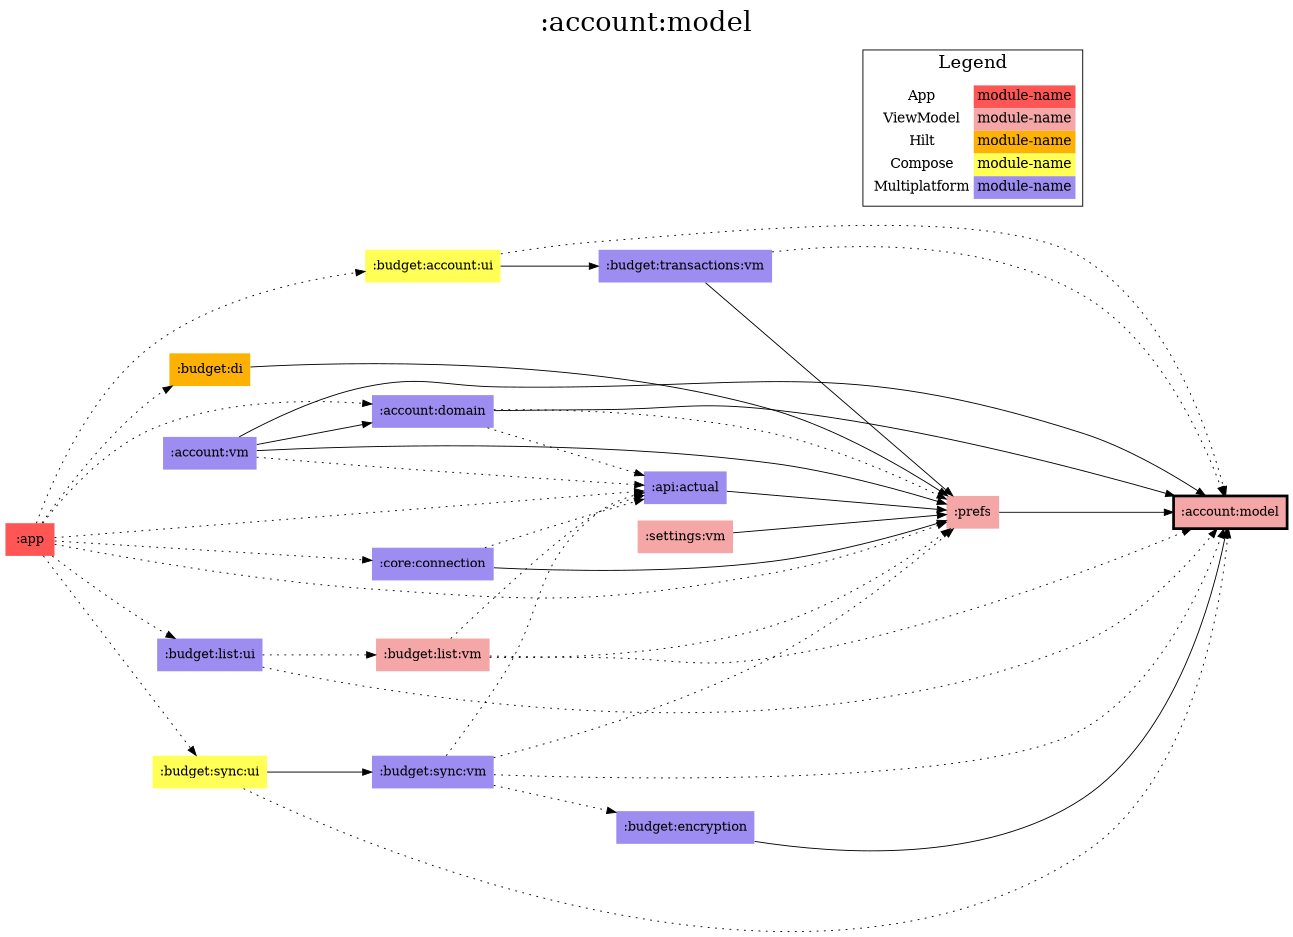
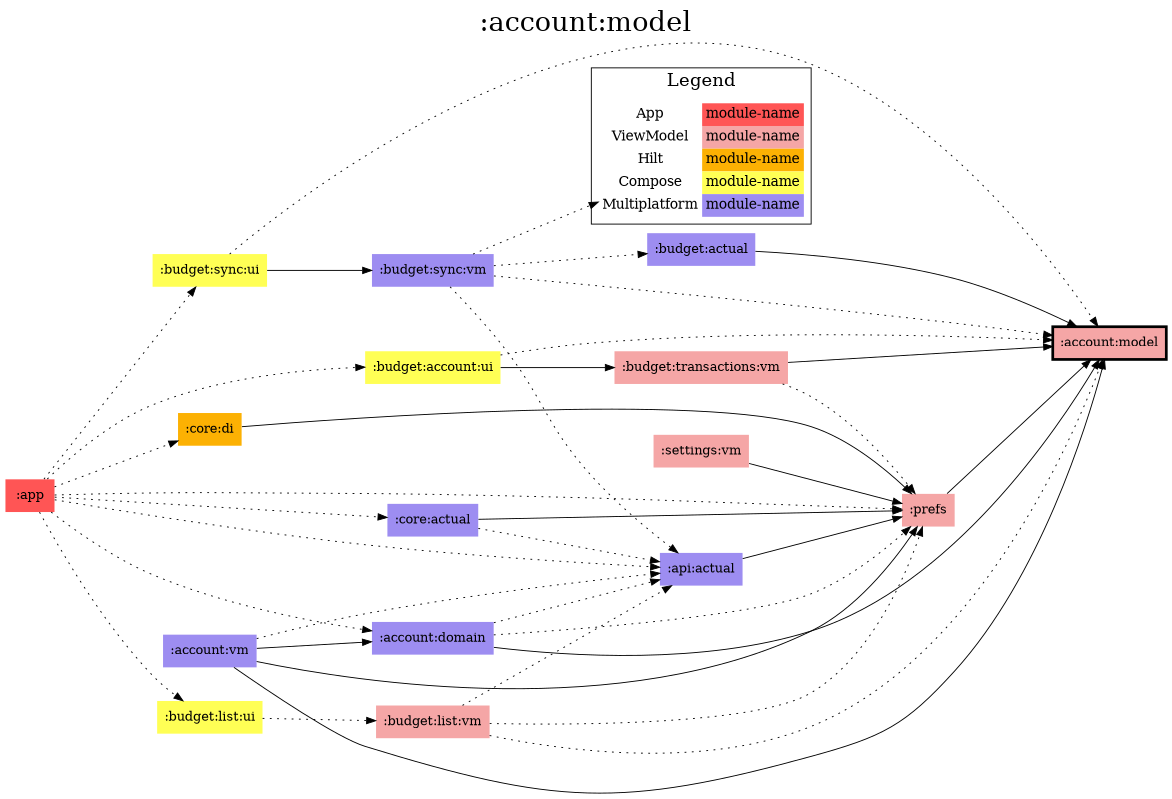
(685, 266) -> (701, 368)
(1048, 278) -> (916, 355)
(210, 370) -> (210, 429)
(832, 391) -> (853, 427)
(433, 564) -> (433, 520)
(210, 655) -> (210, 717)
(735, 676) -> (531, 230)
(759, 710) -> none
(685, 828) -> (701, 250)
